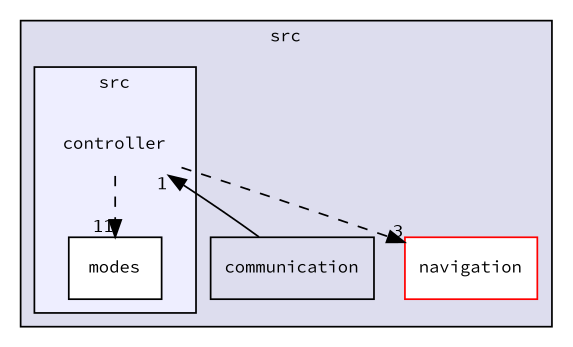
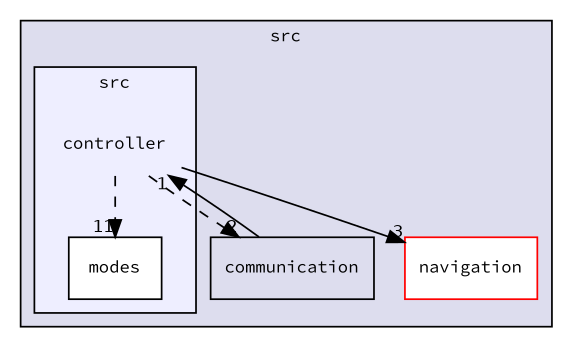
none -> (184, 201)
(285, 202) -> (285, 202)
